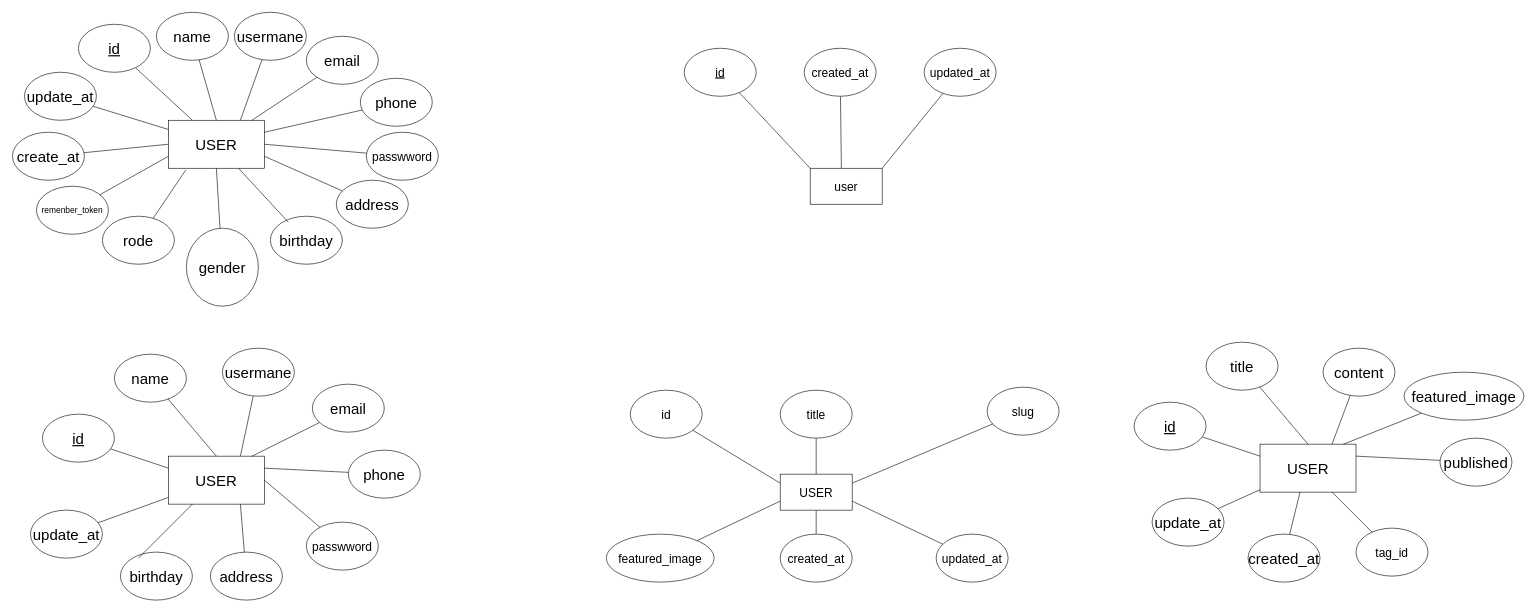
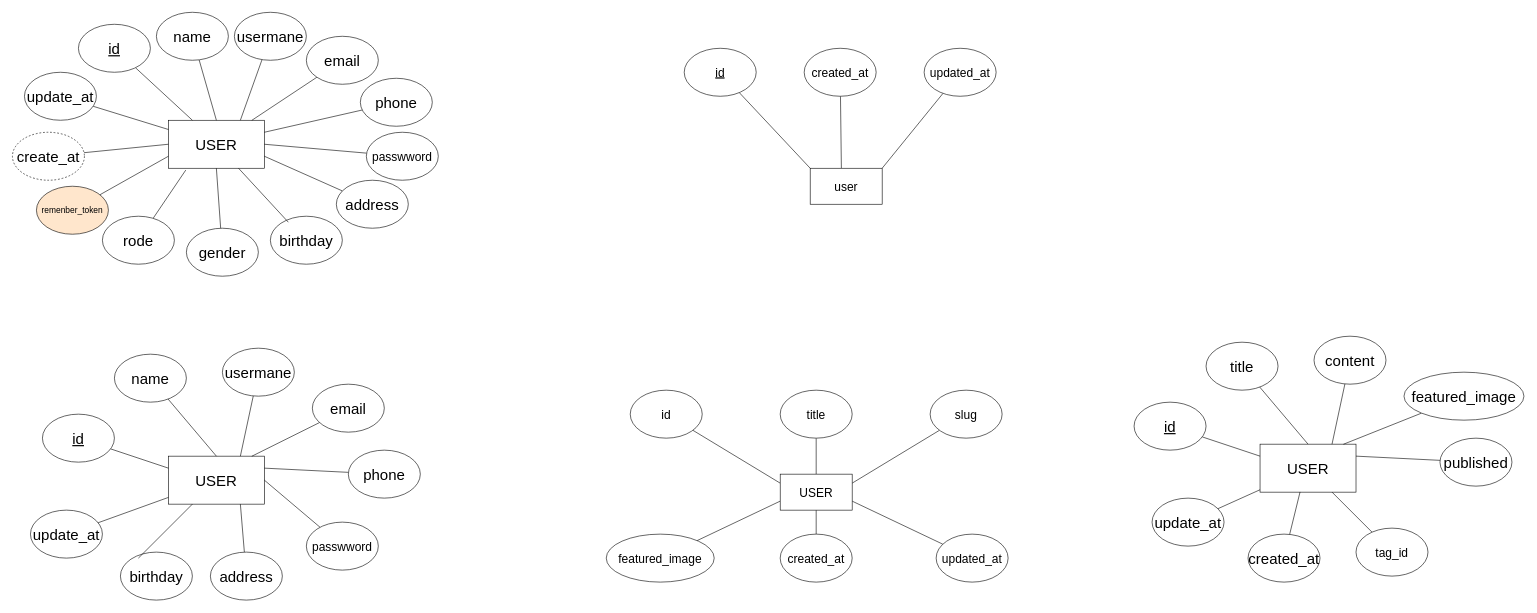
(48, 156) -> (48, 156)
(72, 210) -> (72, 210)
(222, 267) -> (222, 252)
(1359, 372) -> (1350, 360)
(1023, 411) -> (966, 414)
